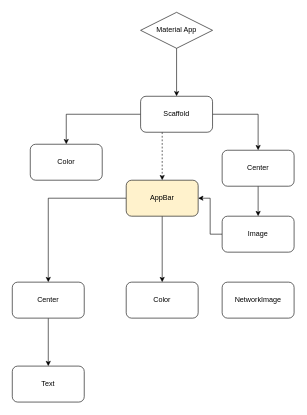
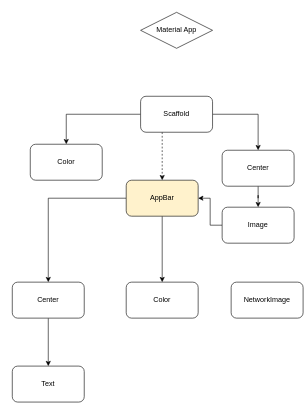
(177, 70) -> none
(258, 234) -> (258, 225)
(258, 300) -> (267, 300)
